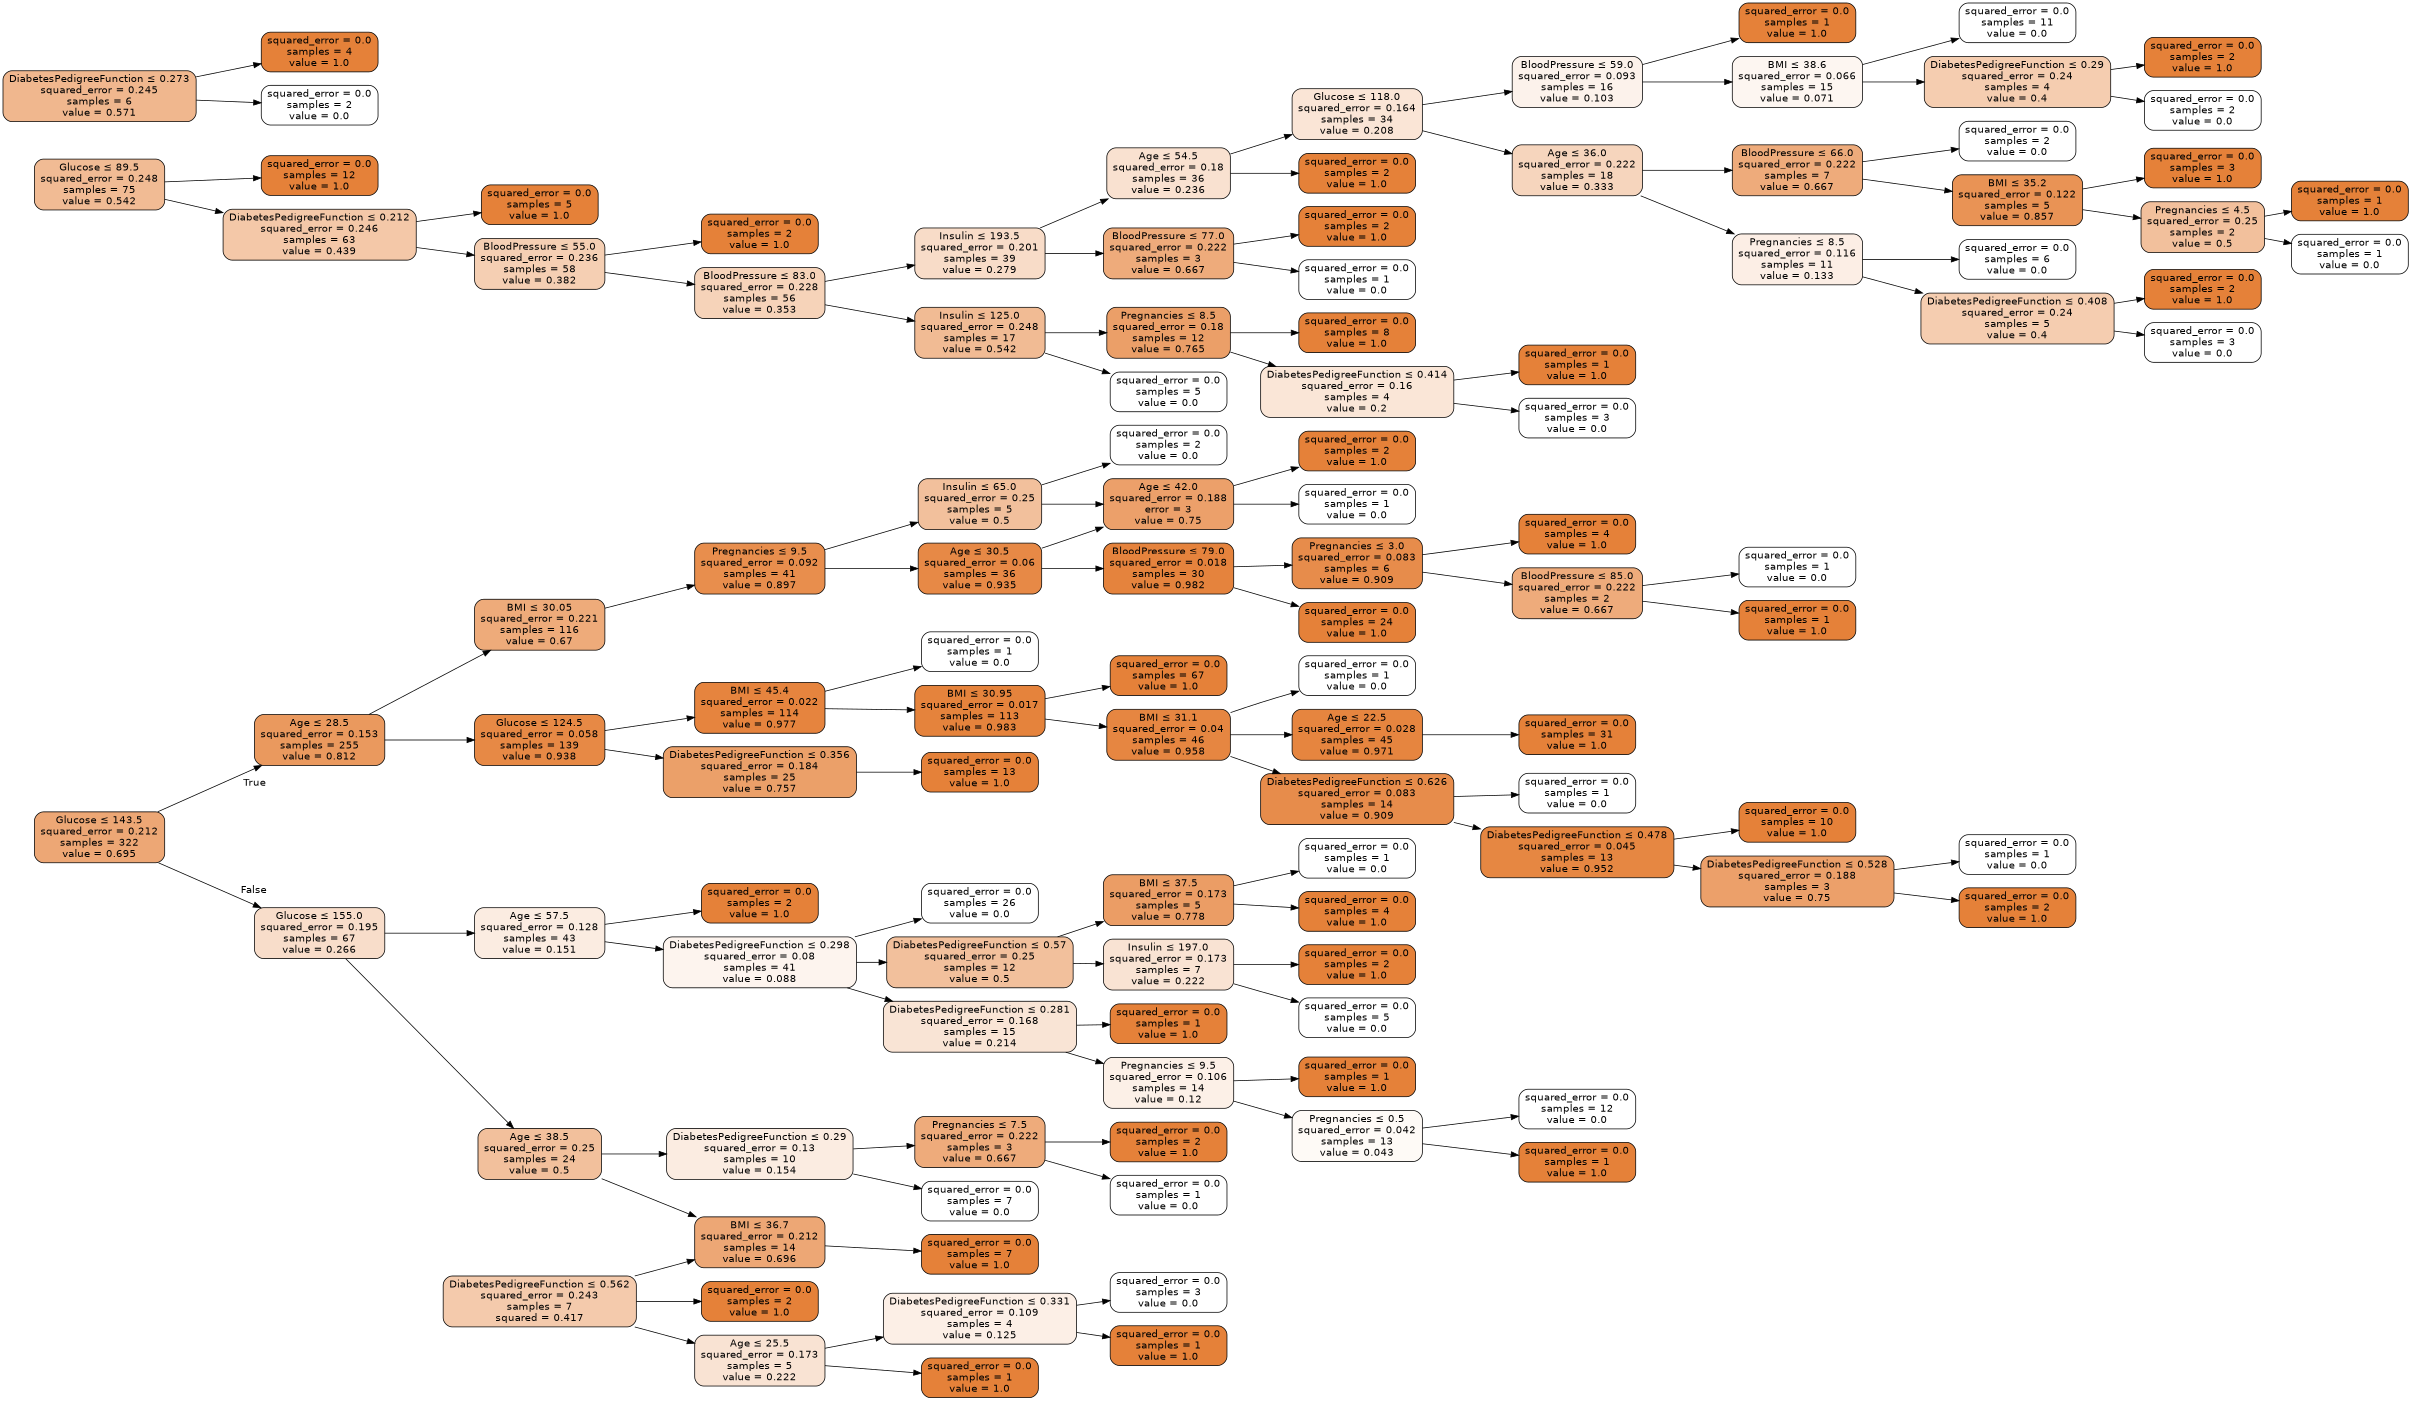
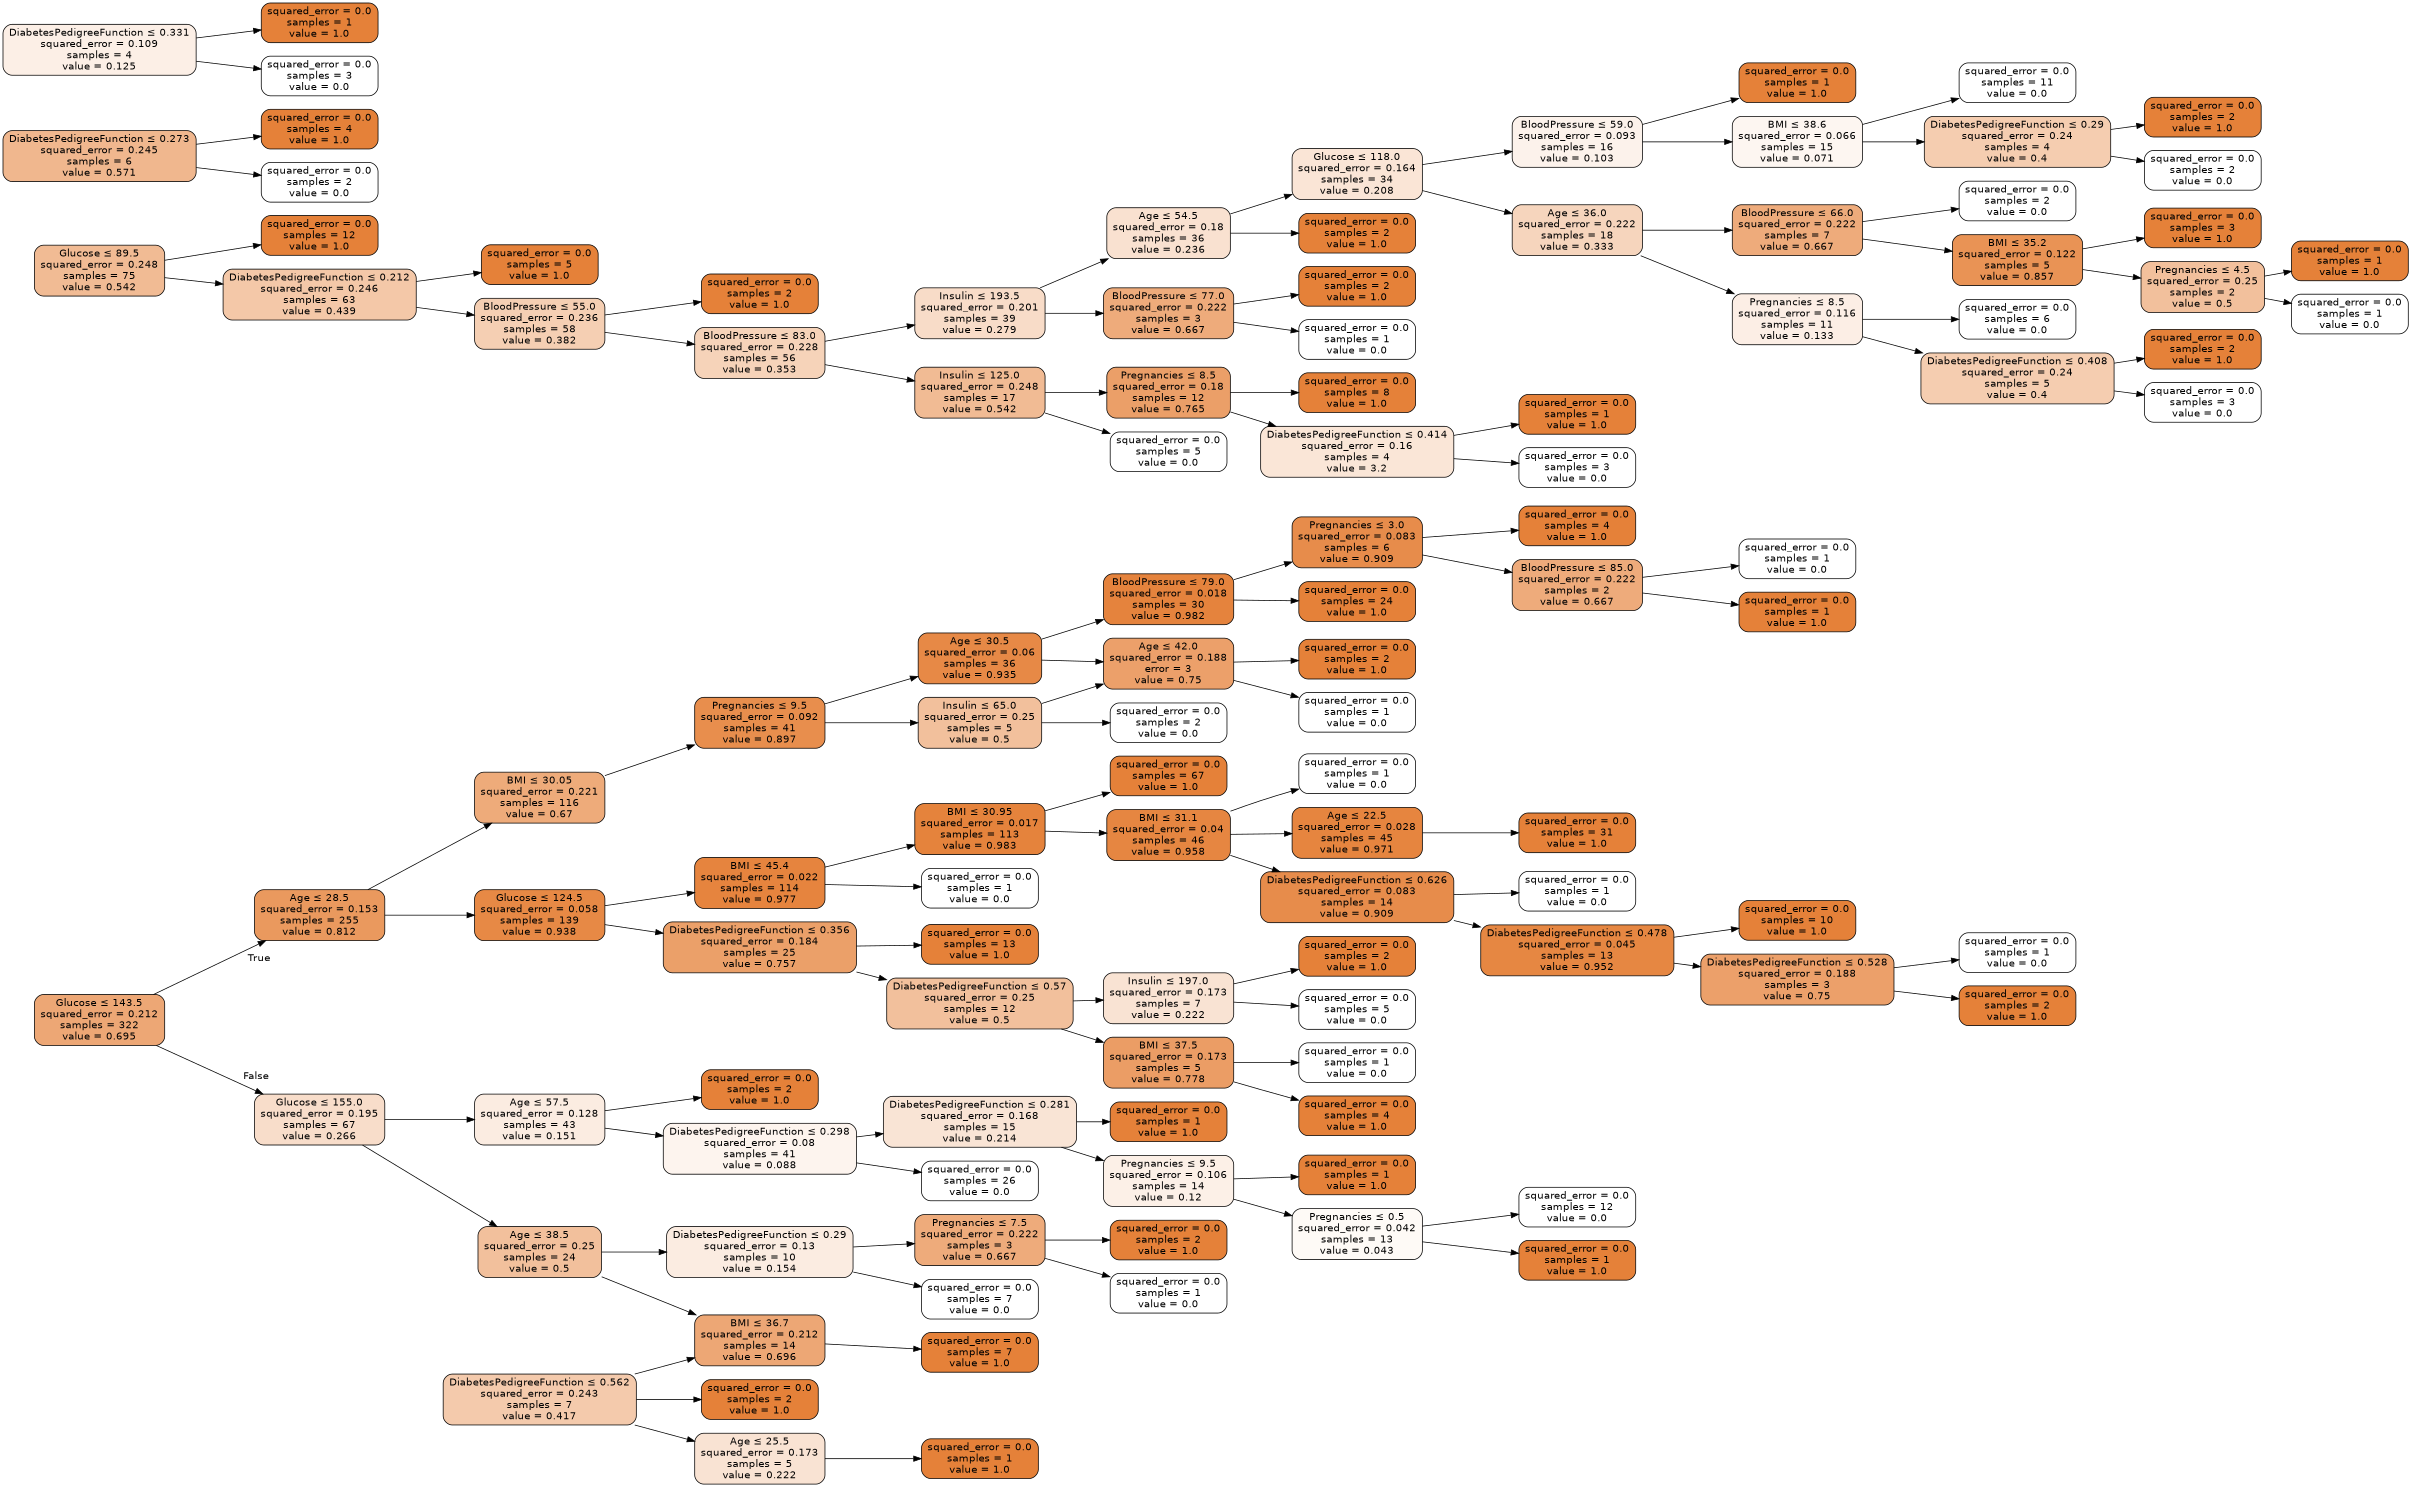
(1357, 408) -> (1357, 468)
(868, 962) -> (868, 975)
(540, 1318) -> (540, 1416)
(850, 1343) -> none
